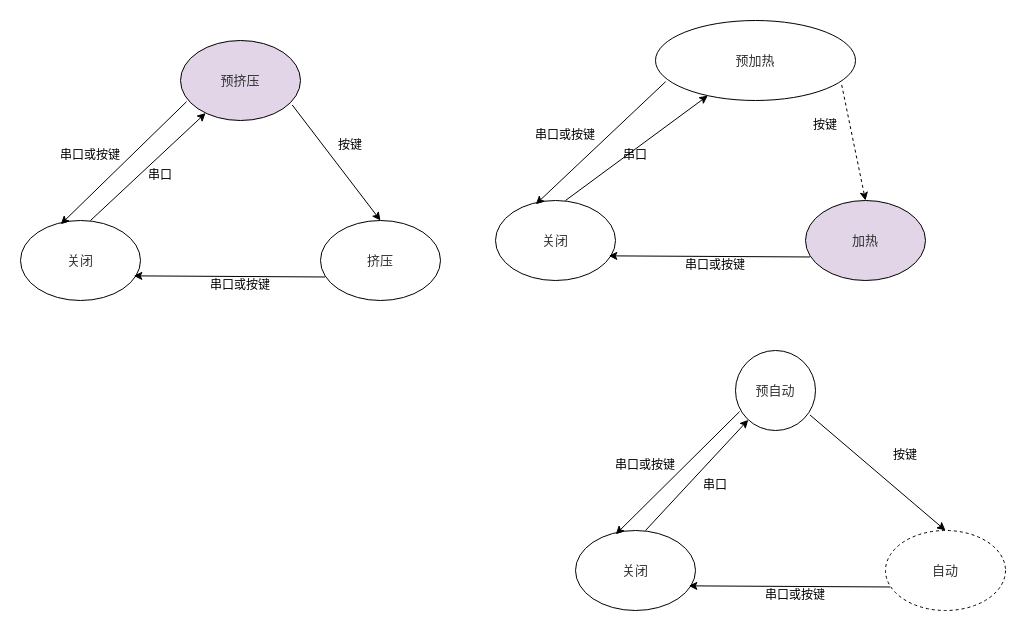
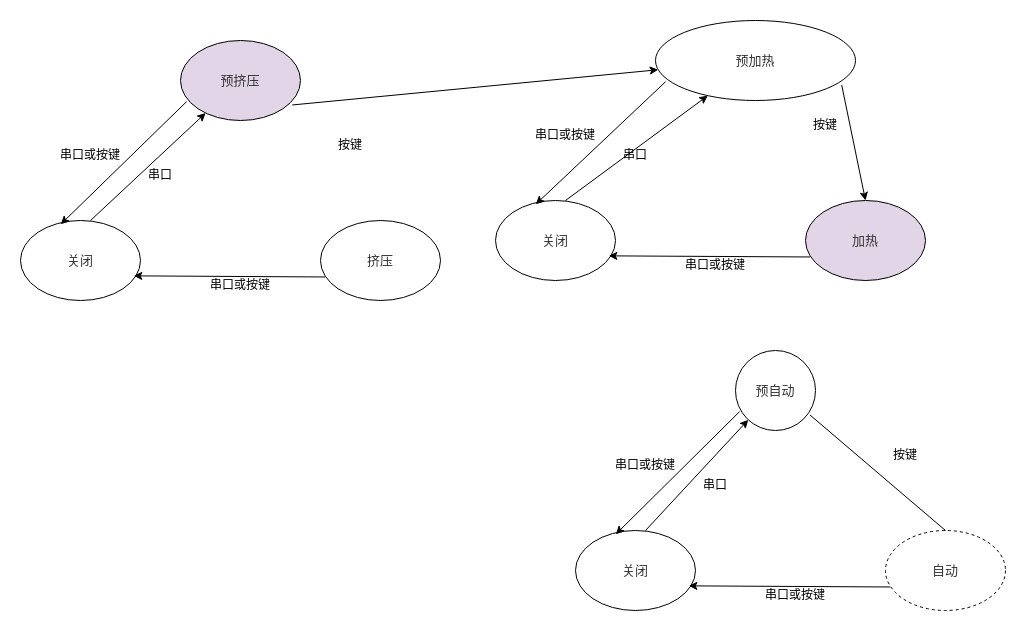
(853, 139) -> (853, 139)
(334, 160) -> (472, 88)
(939, 525) -> (942, 527)
